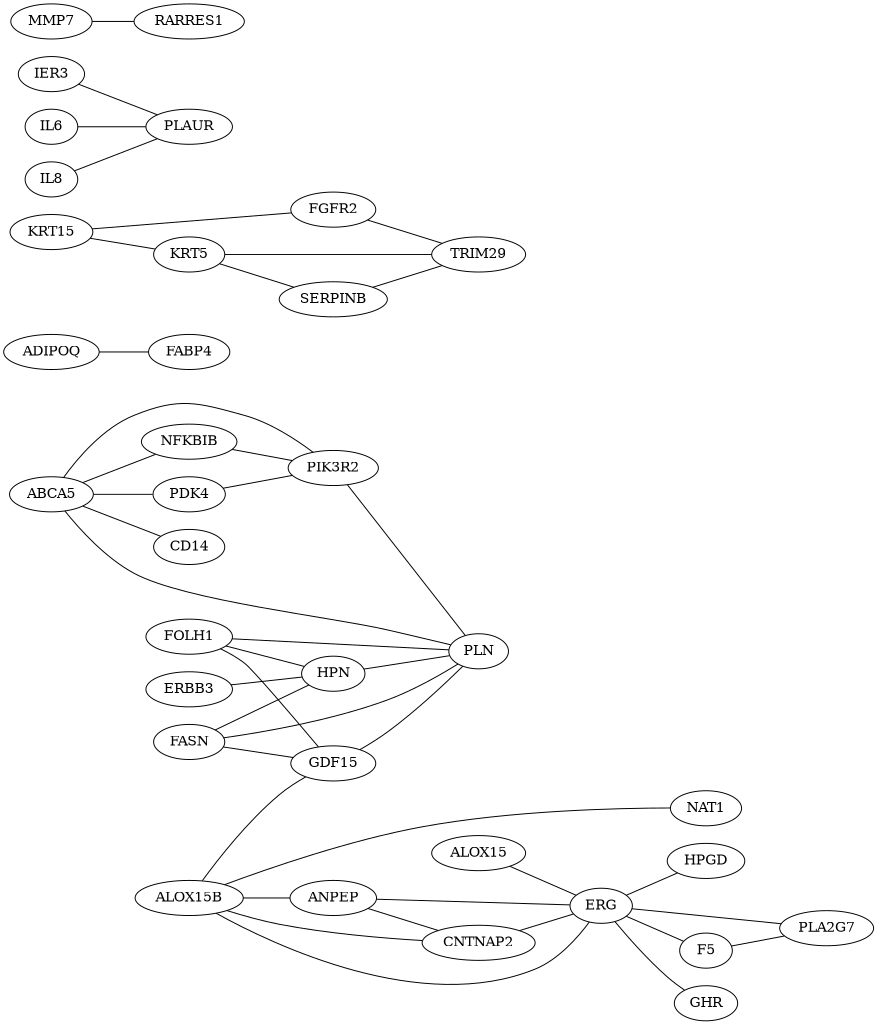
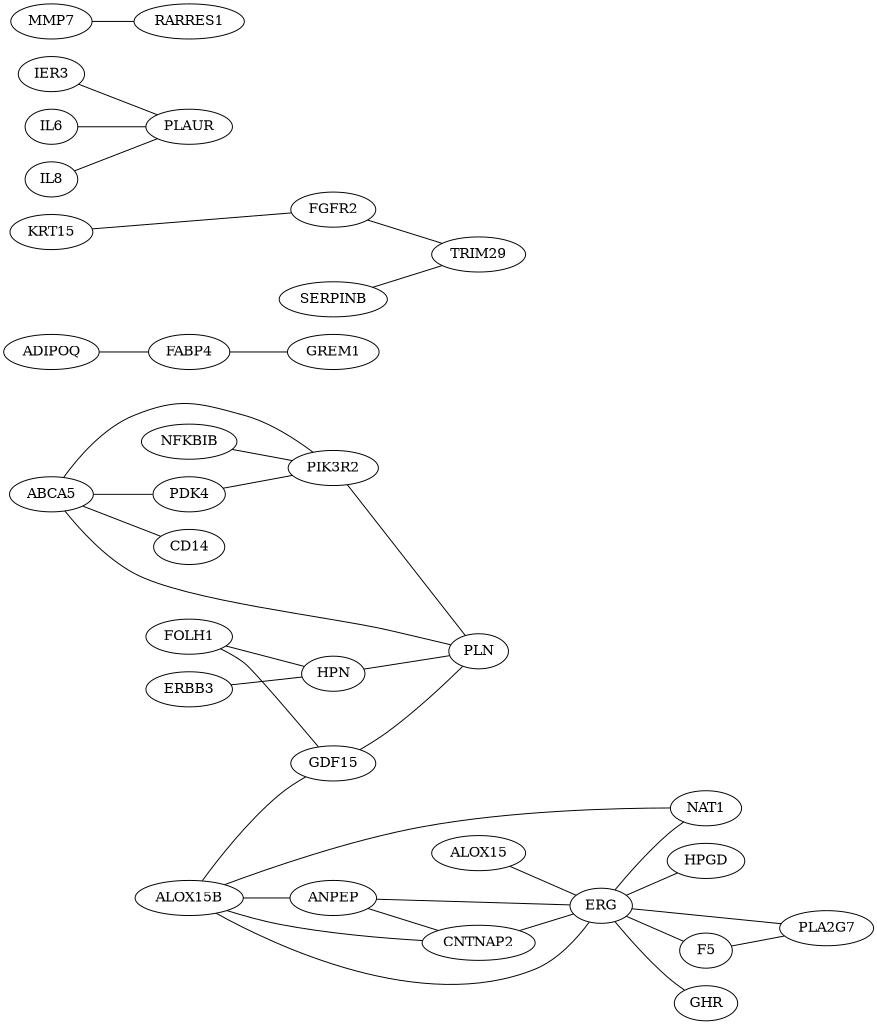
(189, 254) -> none
none -> (333, 352)
(119, 468) -> none
(340, 644) -> none
(189, 742) -> none
none -> (647, 854)
